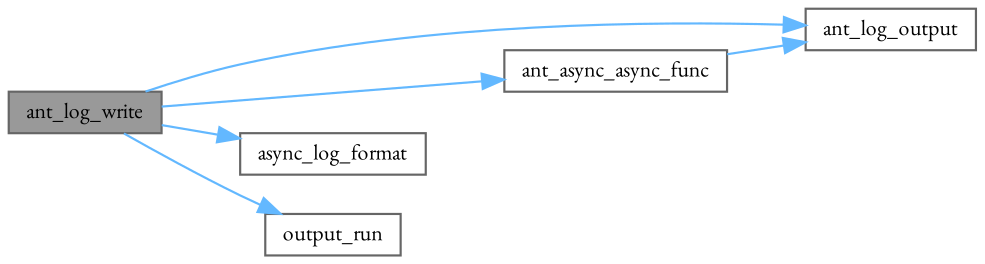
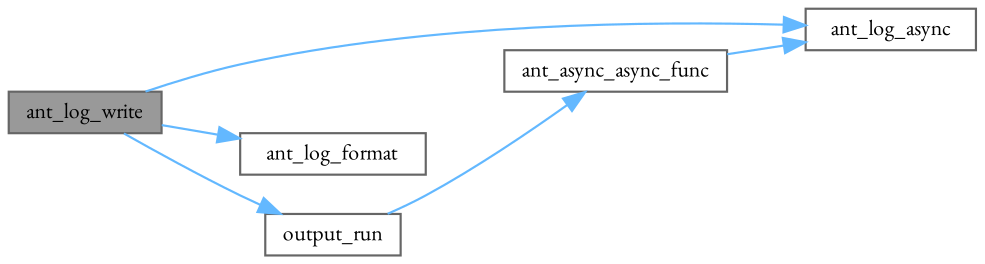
(891, 29) -> (891, 29)
(322, 94) -> (480, 163)
(333, 154) -> (333, 154)
